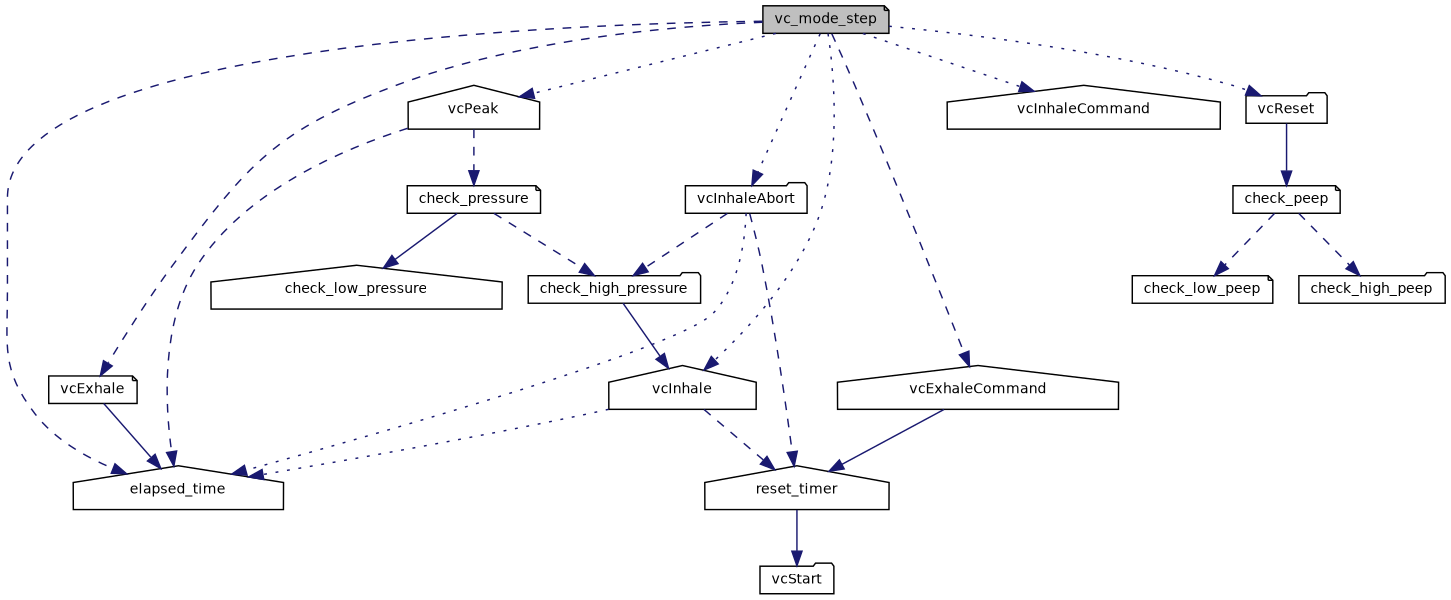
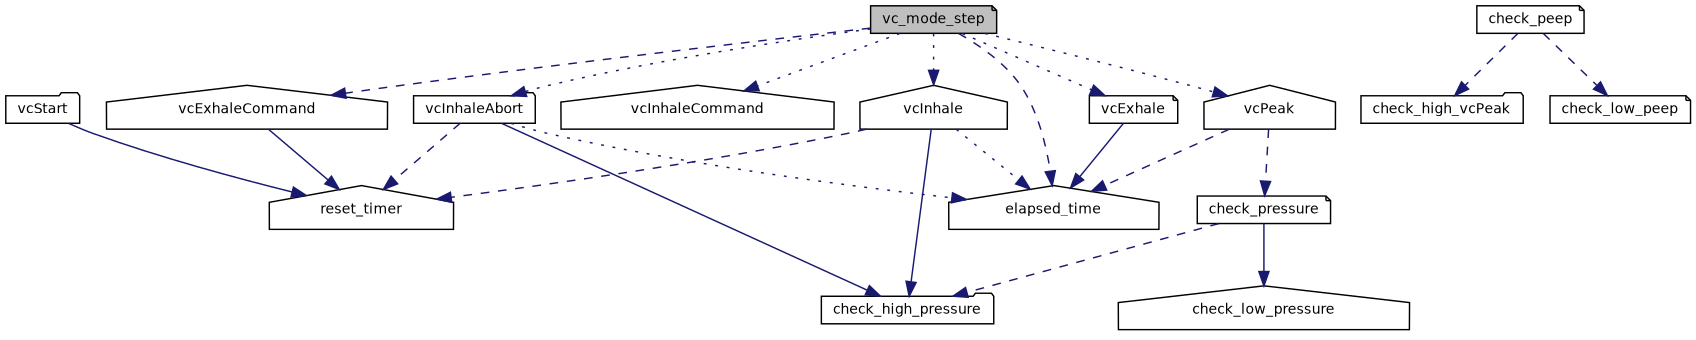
(379, 92) -> (1027, 62)
(1287, 110) -> none
(686, 240) -> (684, 207)
(1372, 289) -> (1442, 110)
(641, 330) -> (921, 205)
(797, 530) -> (179, 161)
